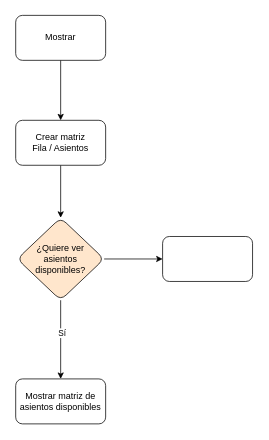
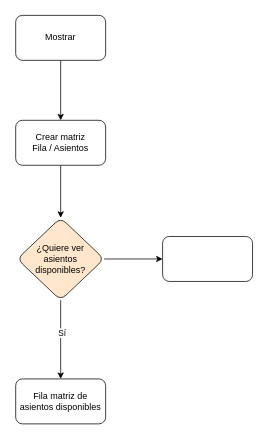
(60, 402) -> (60, 402)
